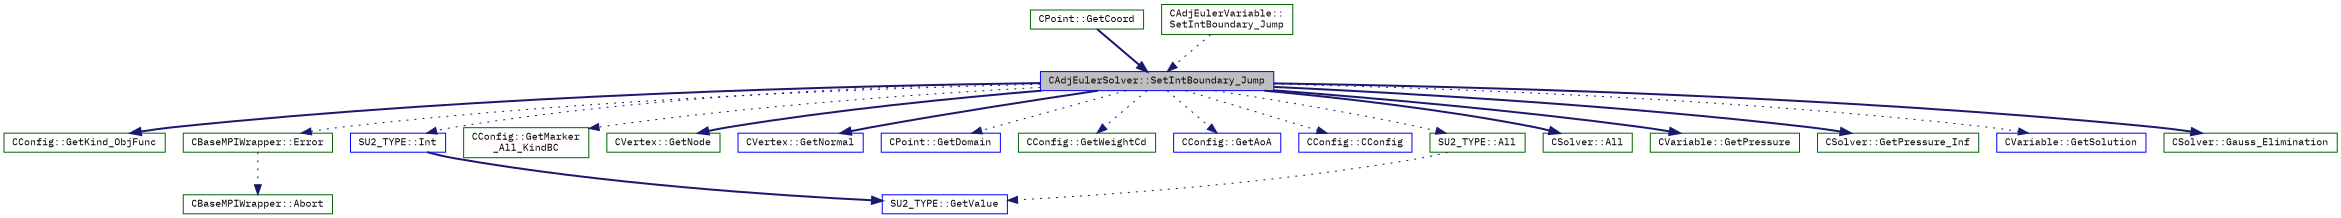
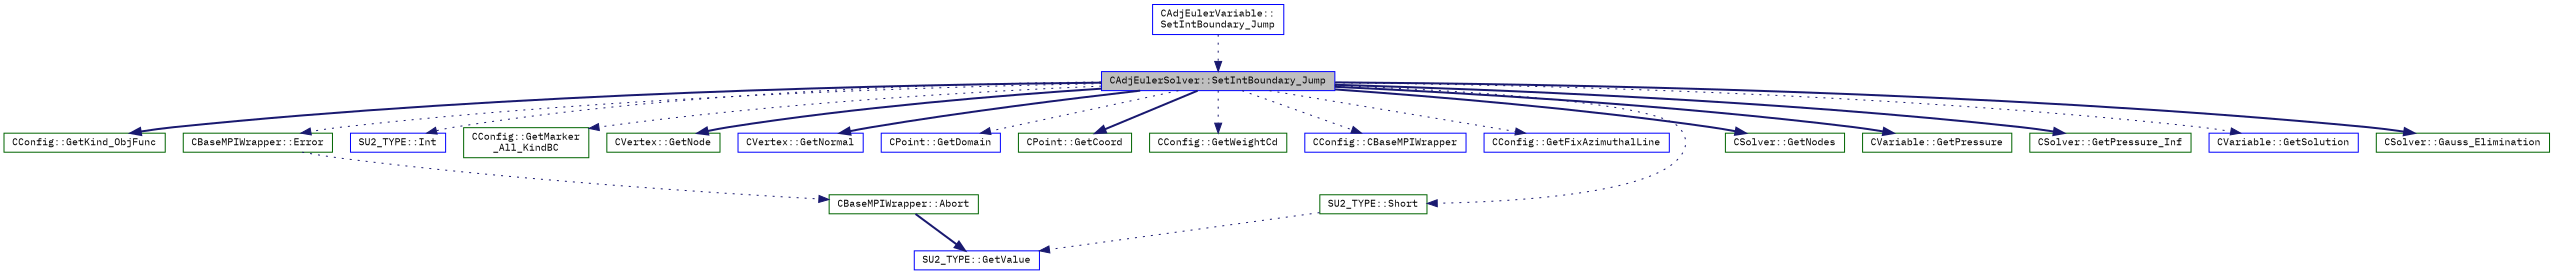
(1227, 20) -> (1218, 20)
(1118, 47) -> (1151, 110)
(1227, 143) -> (1385, 143)
(1355, 143) -> (1577, 143)
(1478, 143) -> (1373, 204)
(1588, 143) -> (1785, 143)
(649, 184) -> (936, 229)
